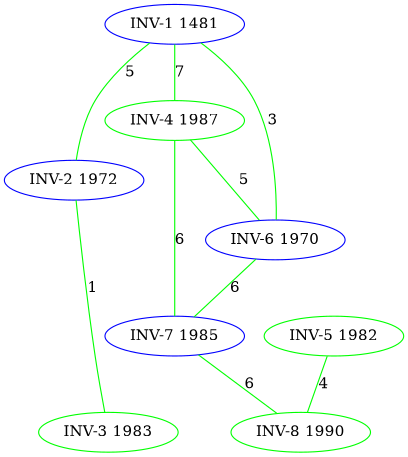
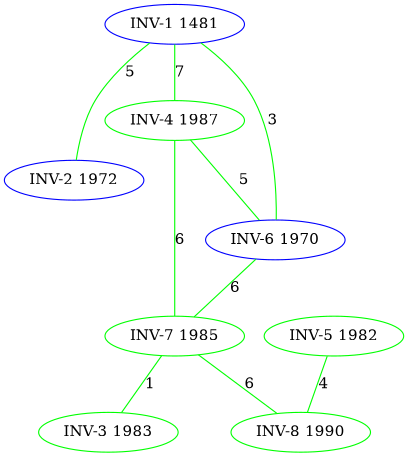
(88, 307) -> (142, 384)
(175, 336) -> (175, 336)
